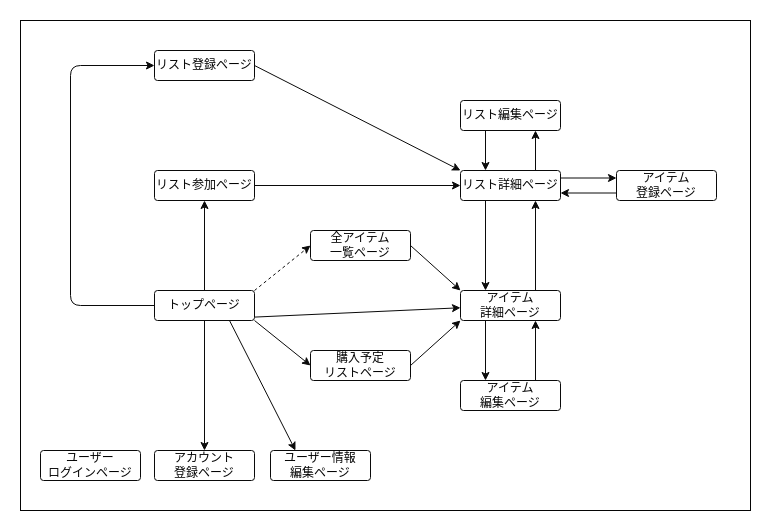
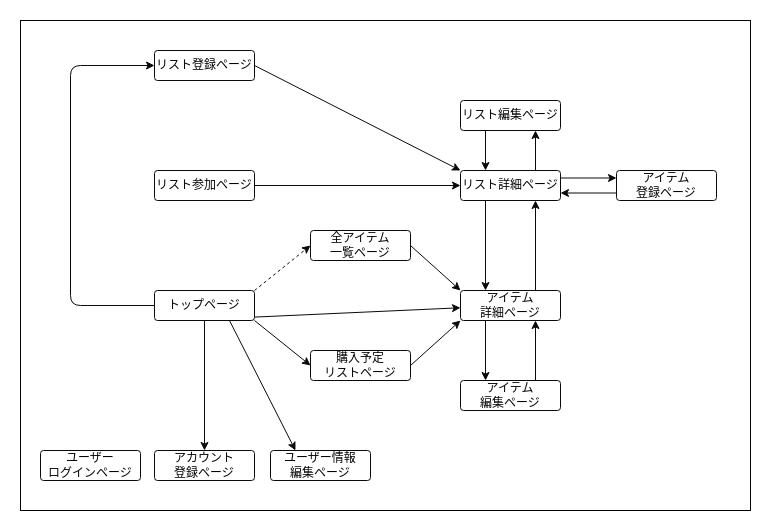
(205, 249) -> none
